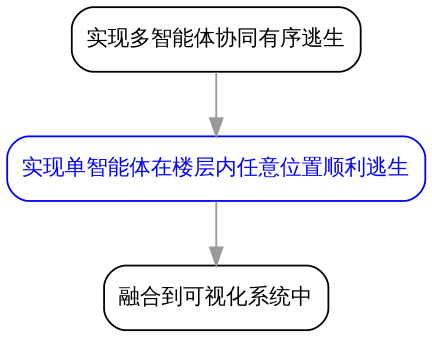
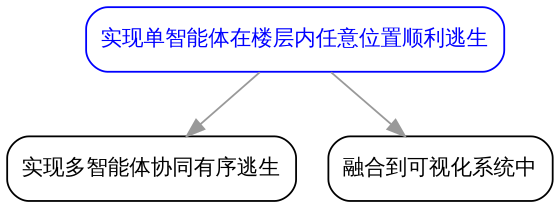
(216, 95) -> (230, 98)
